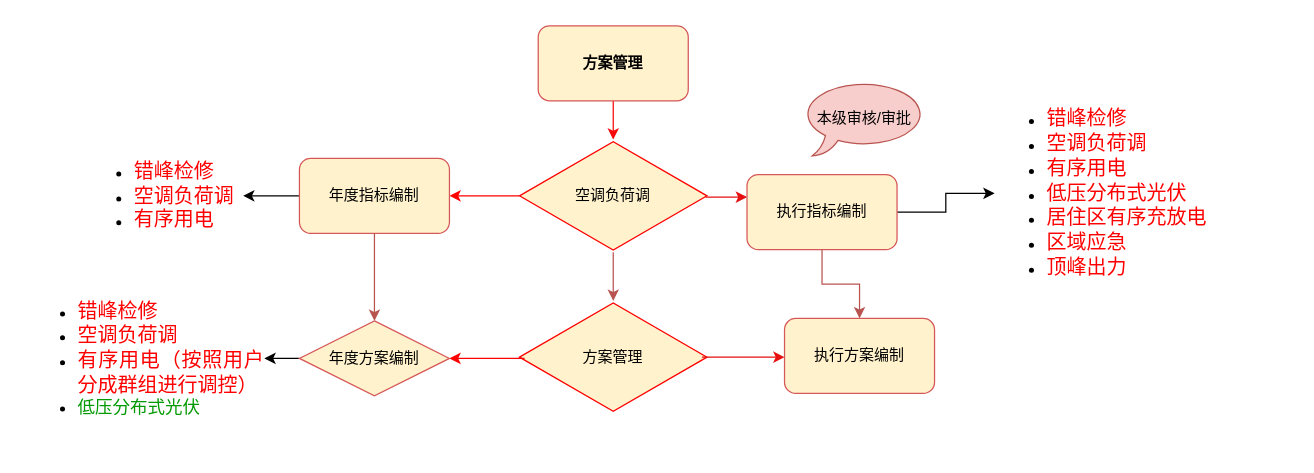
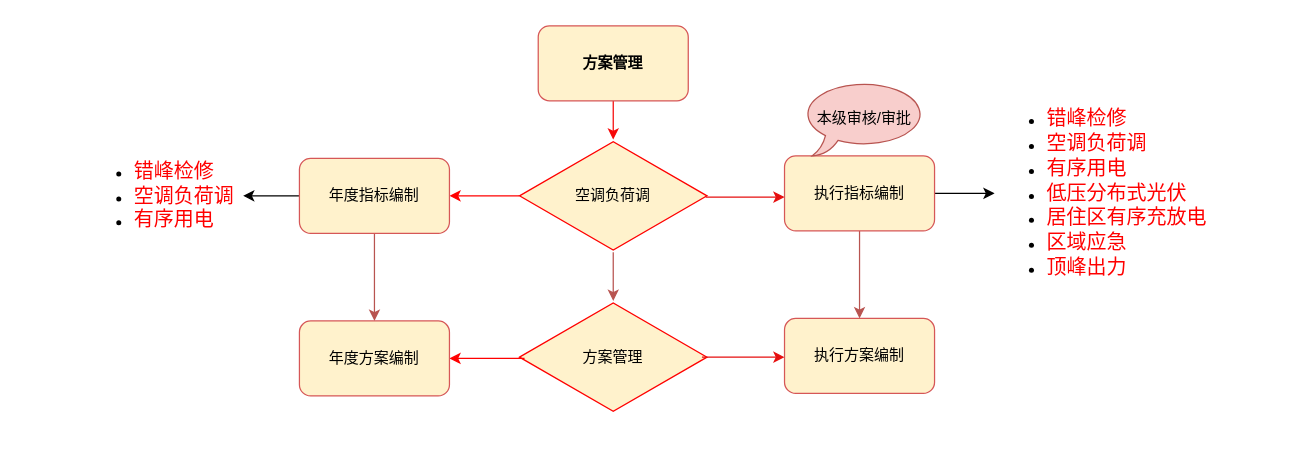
(822, 212) -> (859, 193)
(145, 358) -> none
(277, 358) -> none
(374, 358) -> (374, 358)
